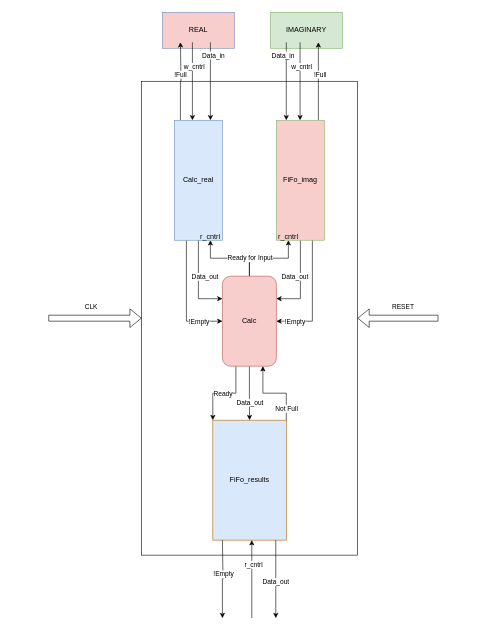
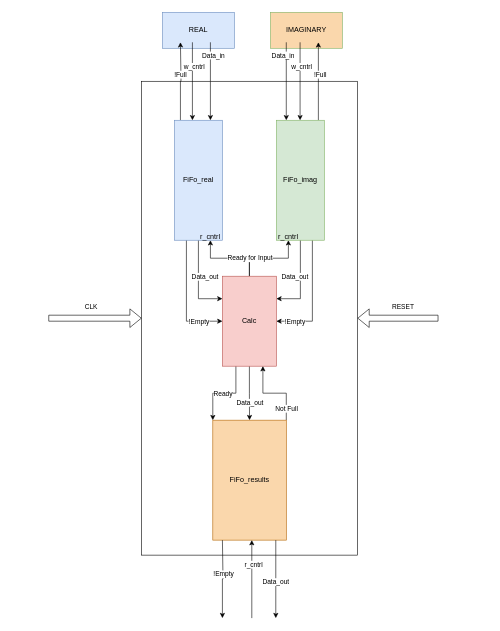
(198, 30) -> (198, 30)
(306, 30) -> (306, 30)
(198, 180) -> (198, 180)
(300, 180) -> (300, 180)
(249, 321) -> (249, 321)
(249, 480) -> (249, 480)
